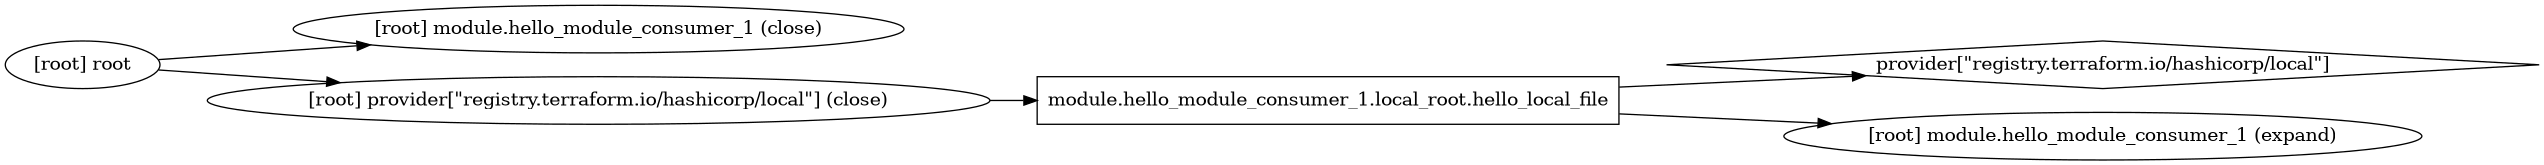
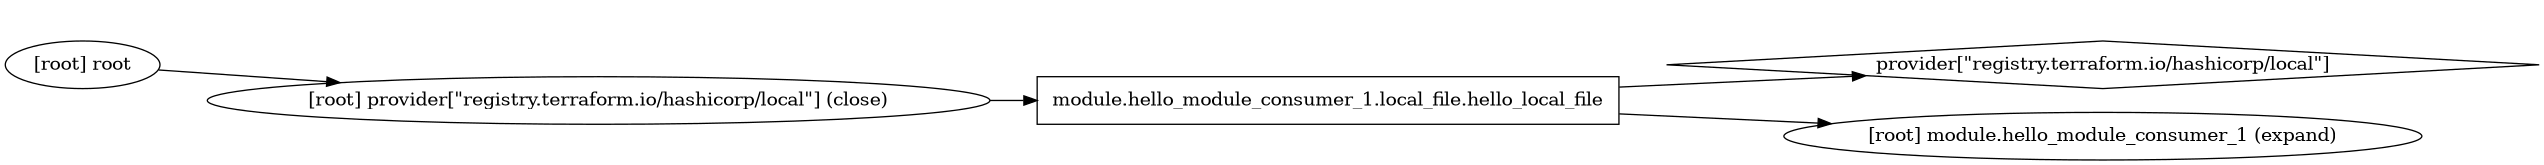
(599, 29) -> none
(1328, 100) -> (1328, 100)
